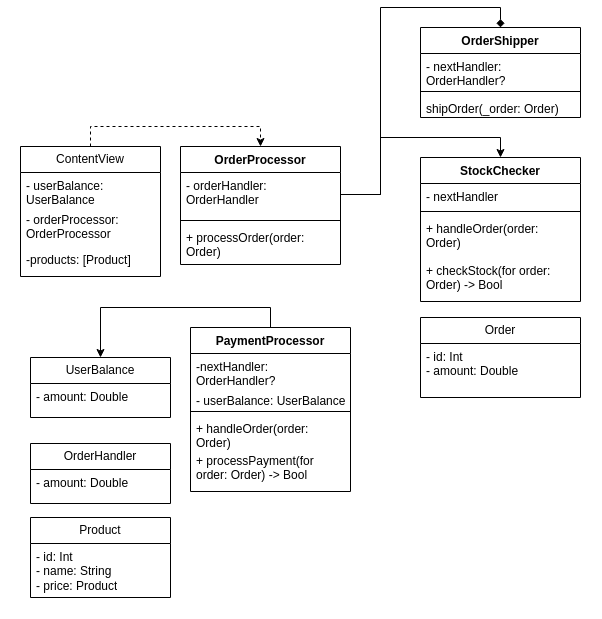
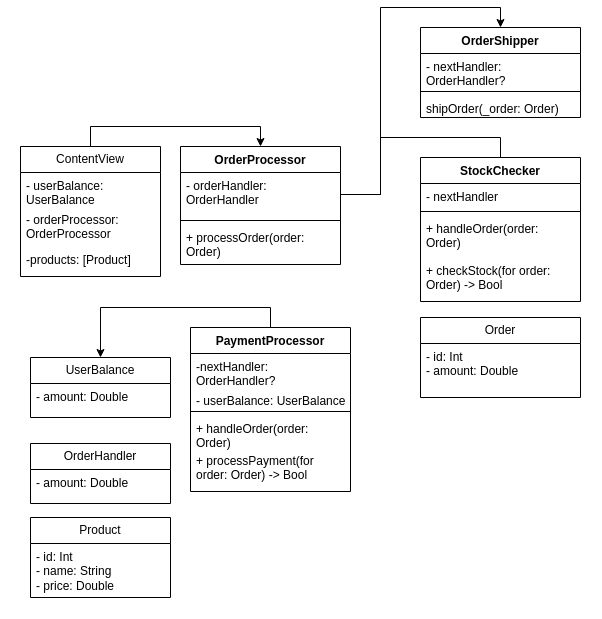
(501, 19) -> (501, 19)
(173, 127) -> (173, 127)
(501, 149) -> (501, 152)
(84, 572) -> (79, 572)
